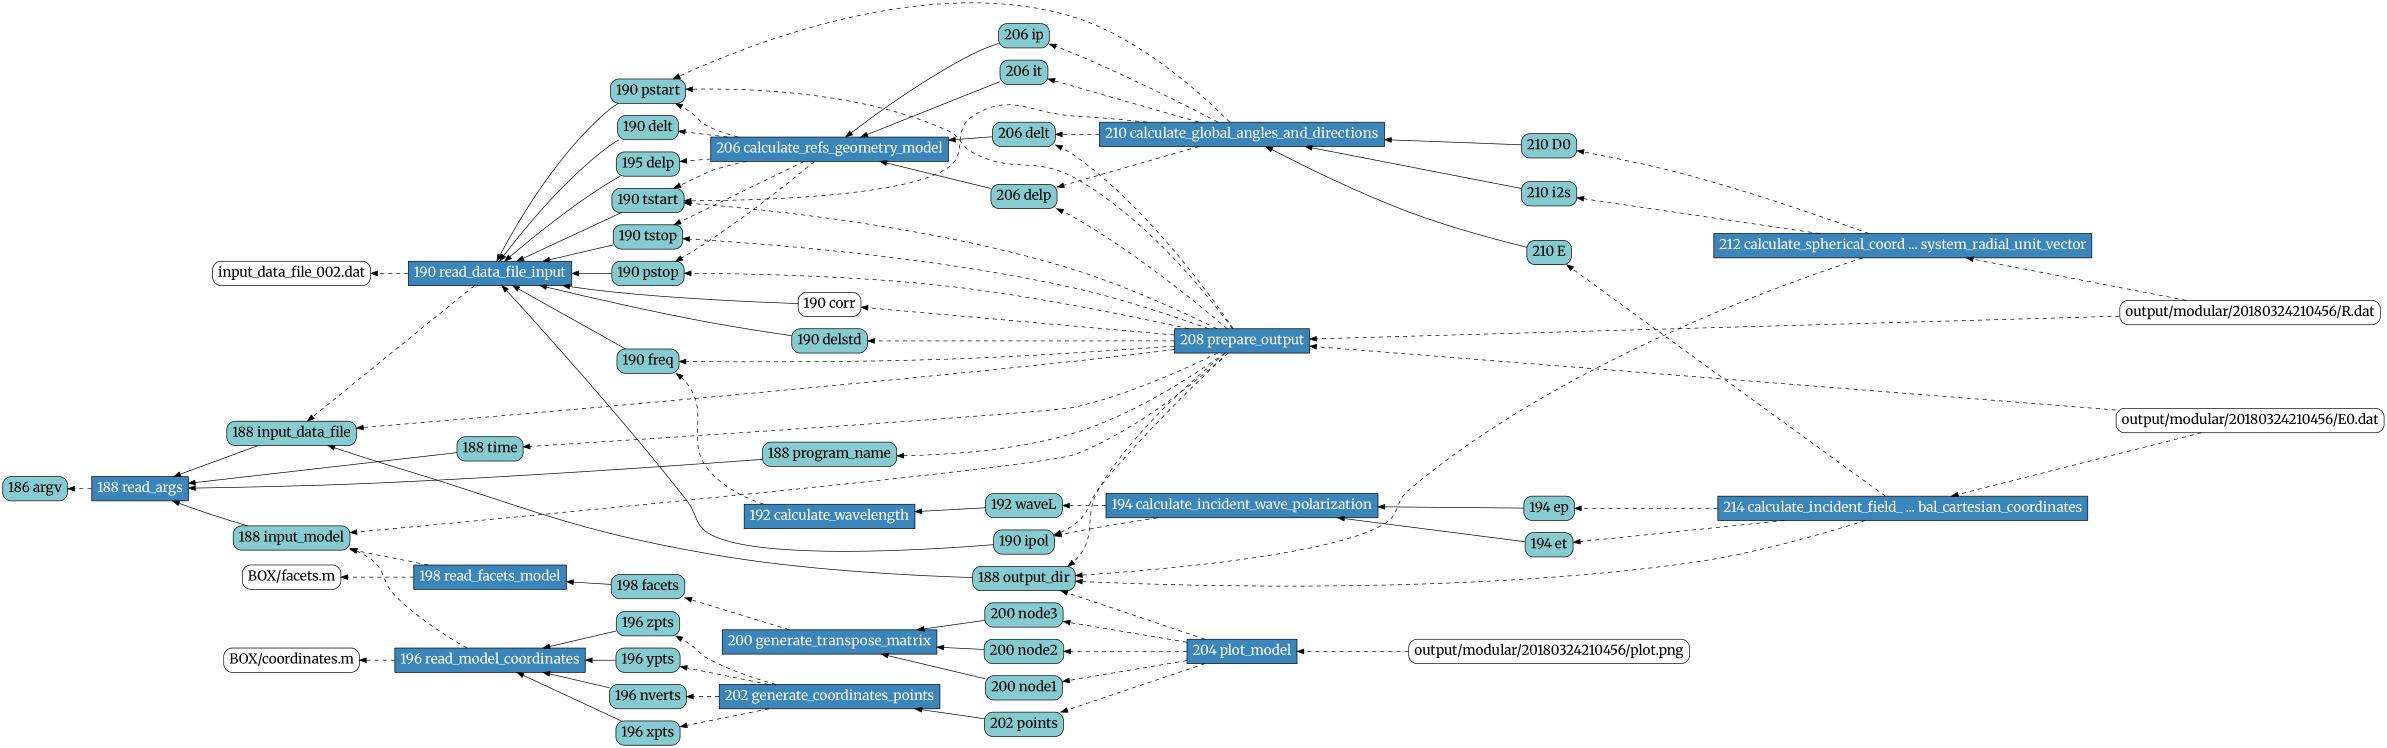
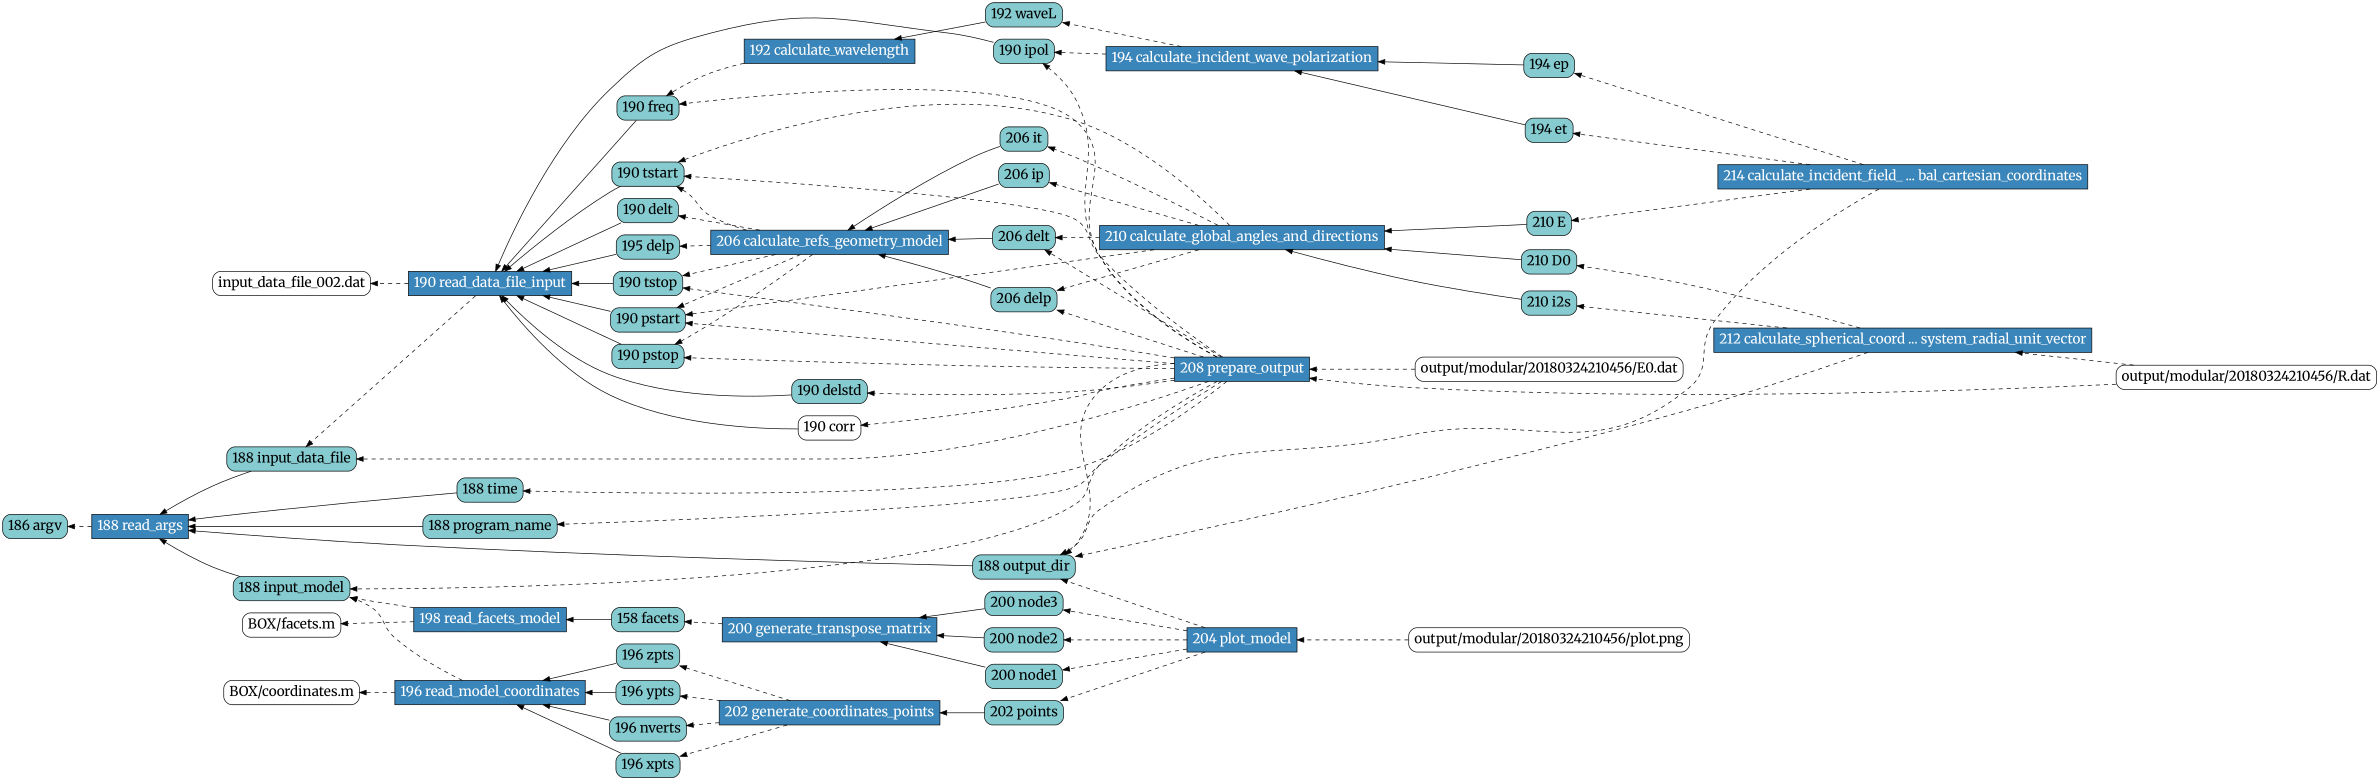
(2080, 464) -> none
(648, 542) -> (584, 553)
(648, 587) -> (648, 620)
